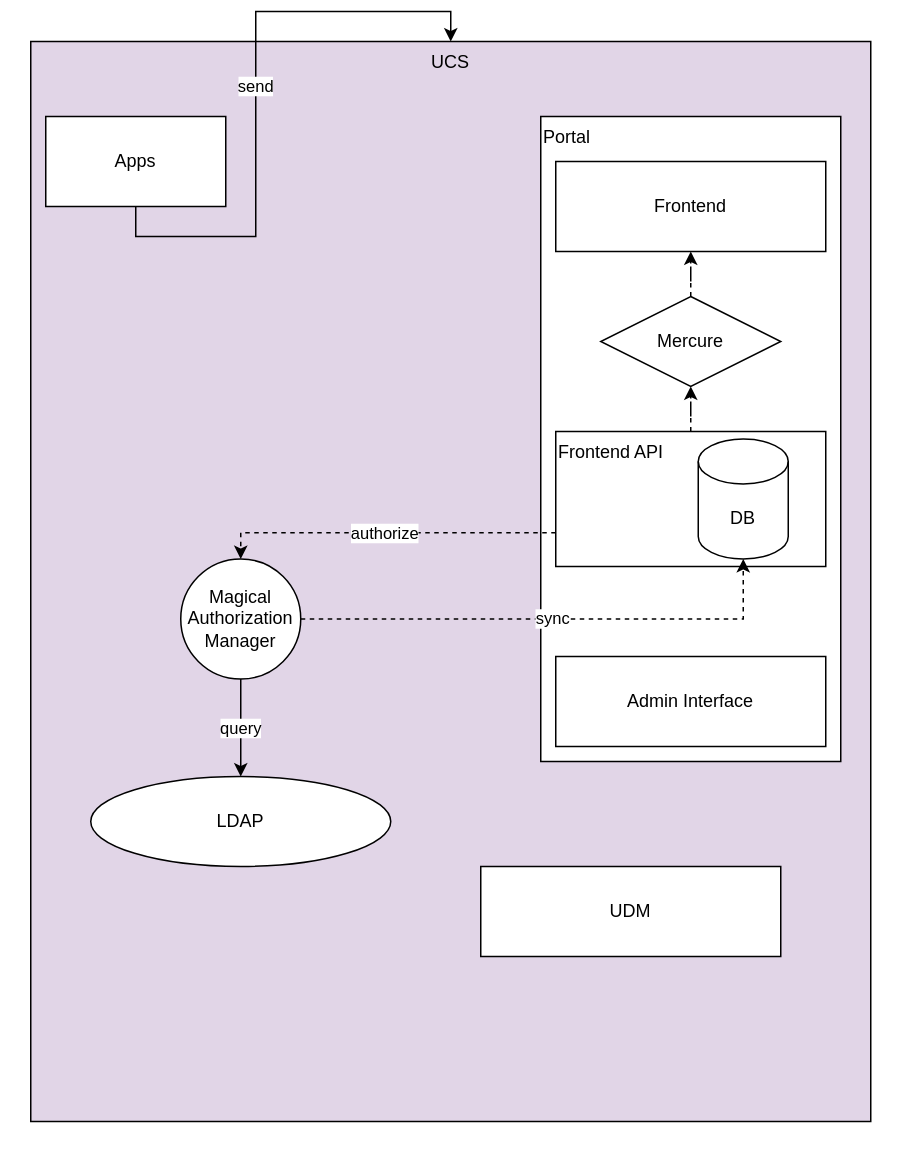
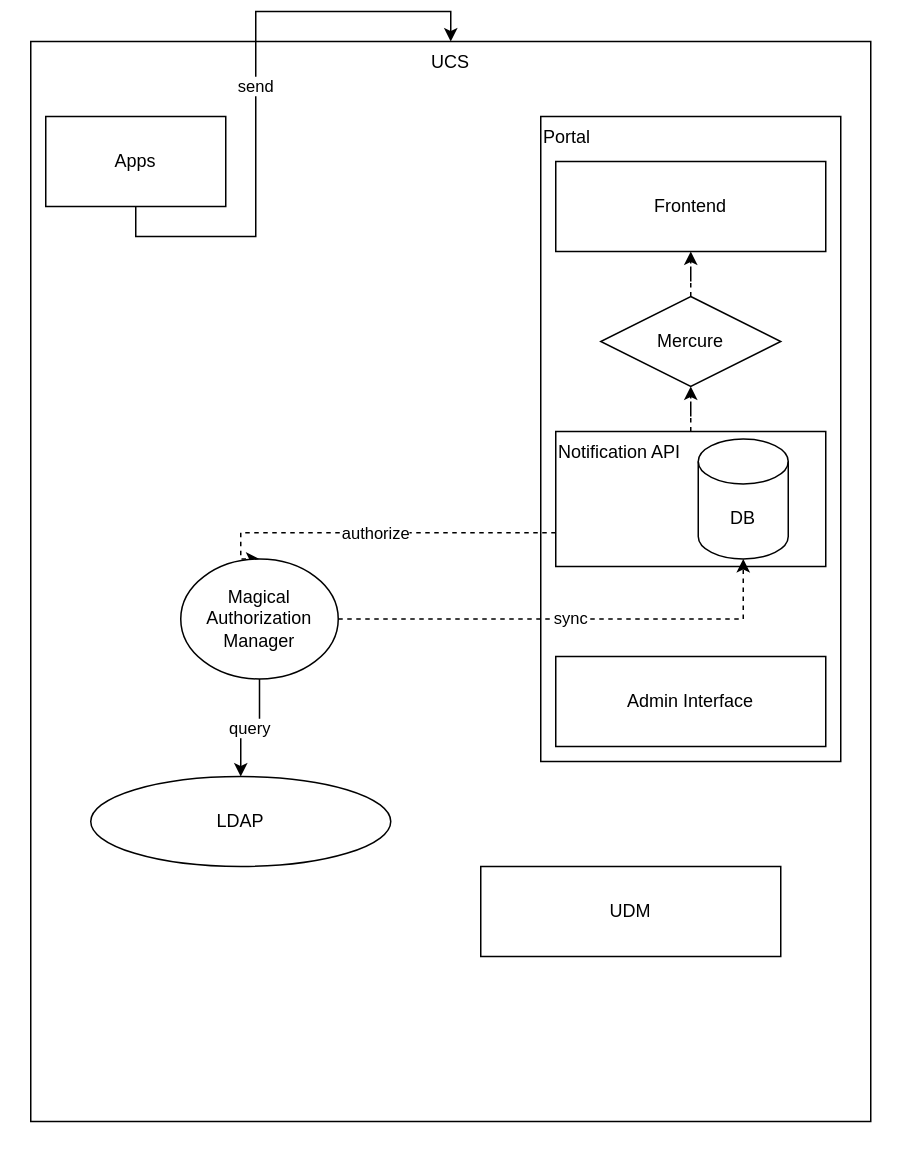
(617, 453) -> (630, 453)
(451, 581) -> (451, 581)
(241, 619) -> (260, 619)
